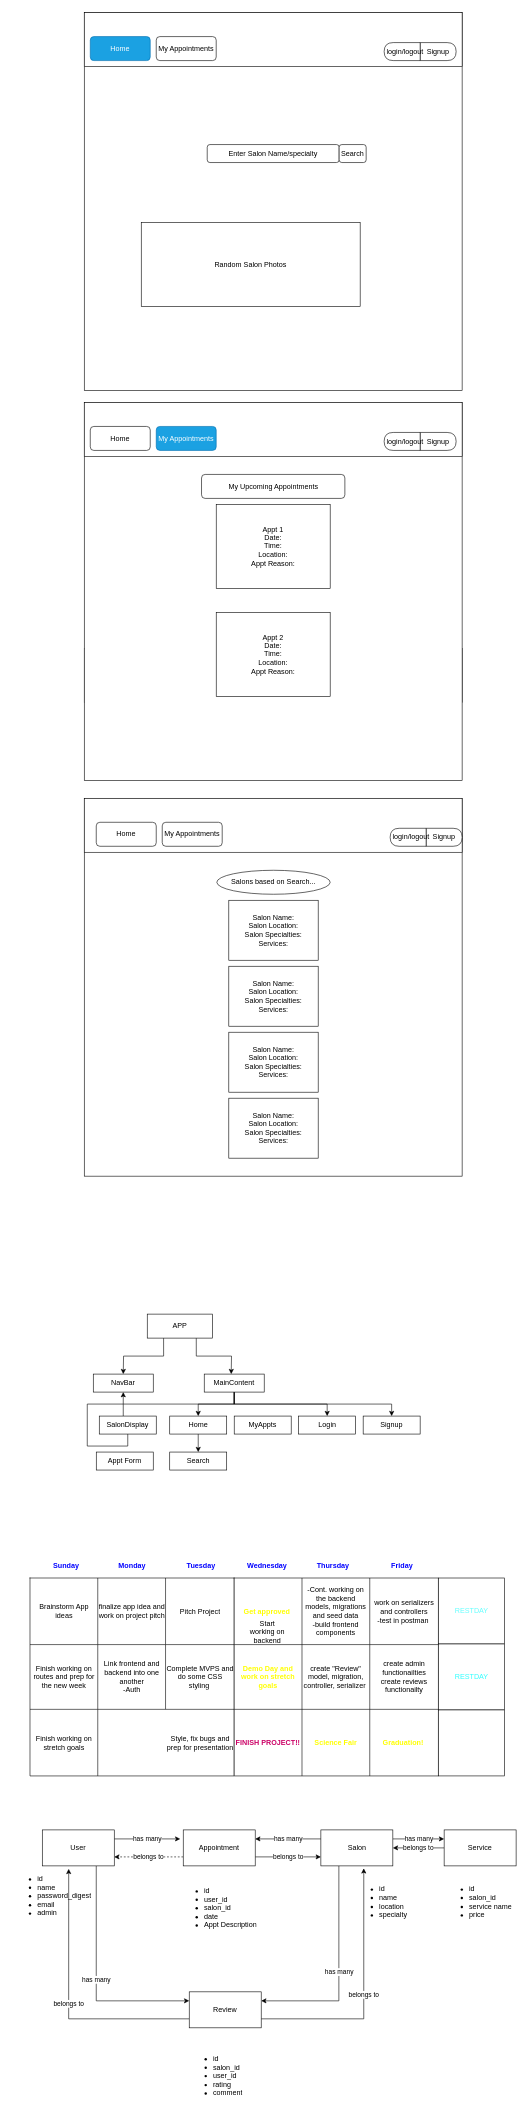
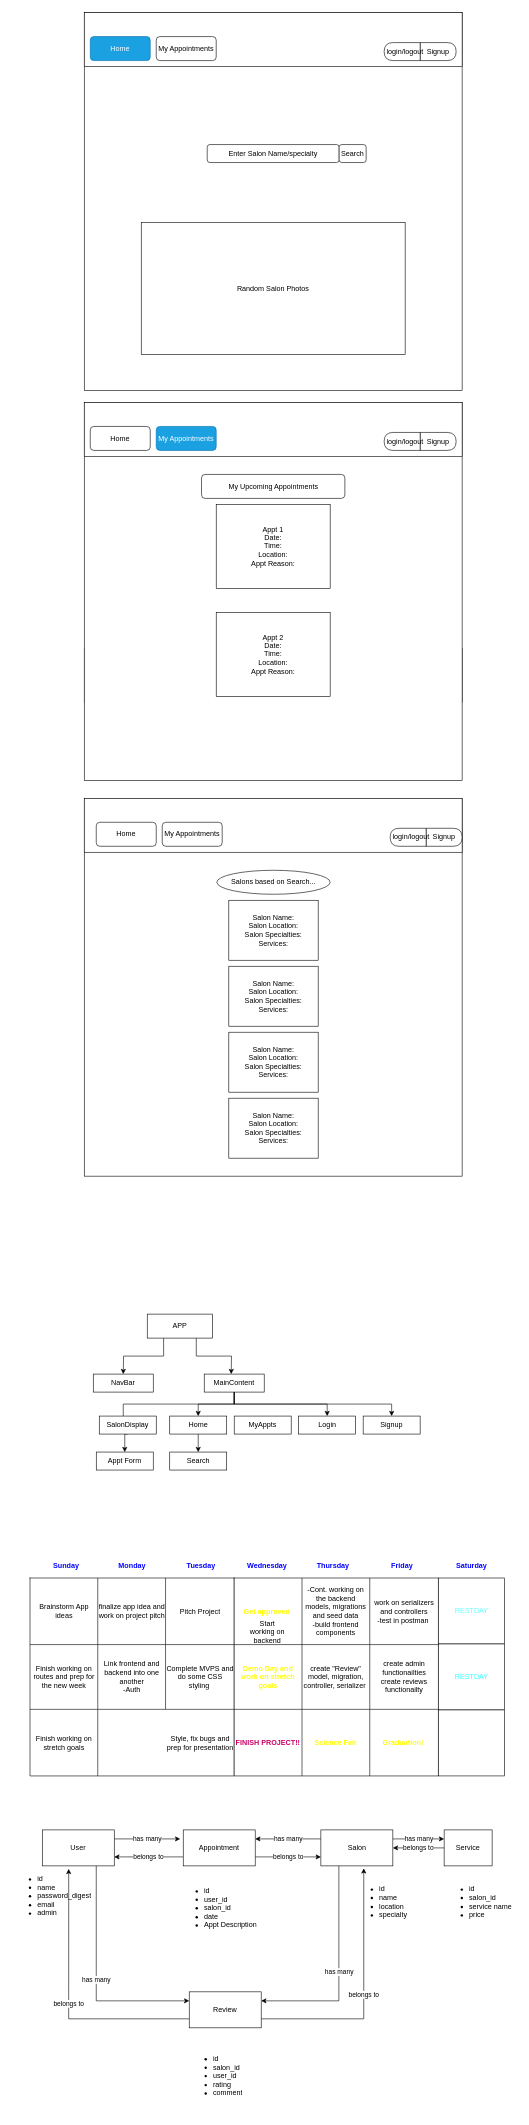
(251, 264) -> (273, 288)
(126, 1446) -> (125, 1445)
none -> (472, 1566)
(480, 1848) -> (468, 1848)
(173, 1857) -> (173, 1857)
